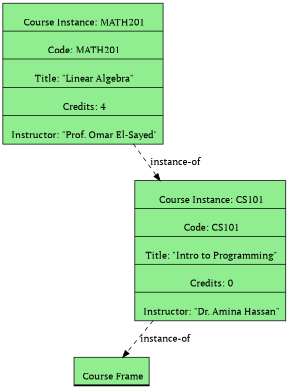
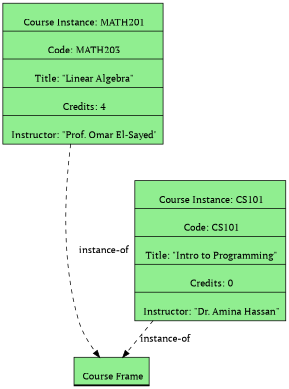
(83, 50) -> (83, 50)
(145, 159) -> (67, 250)
